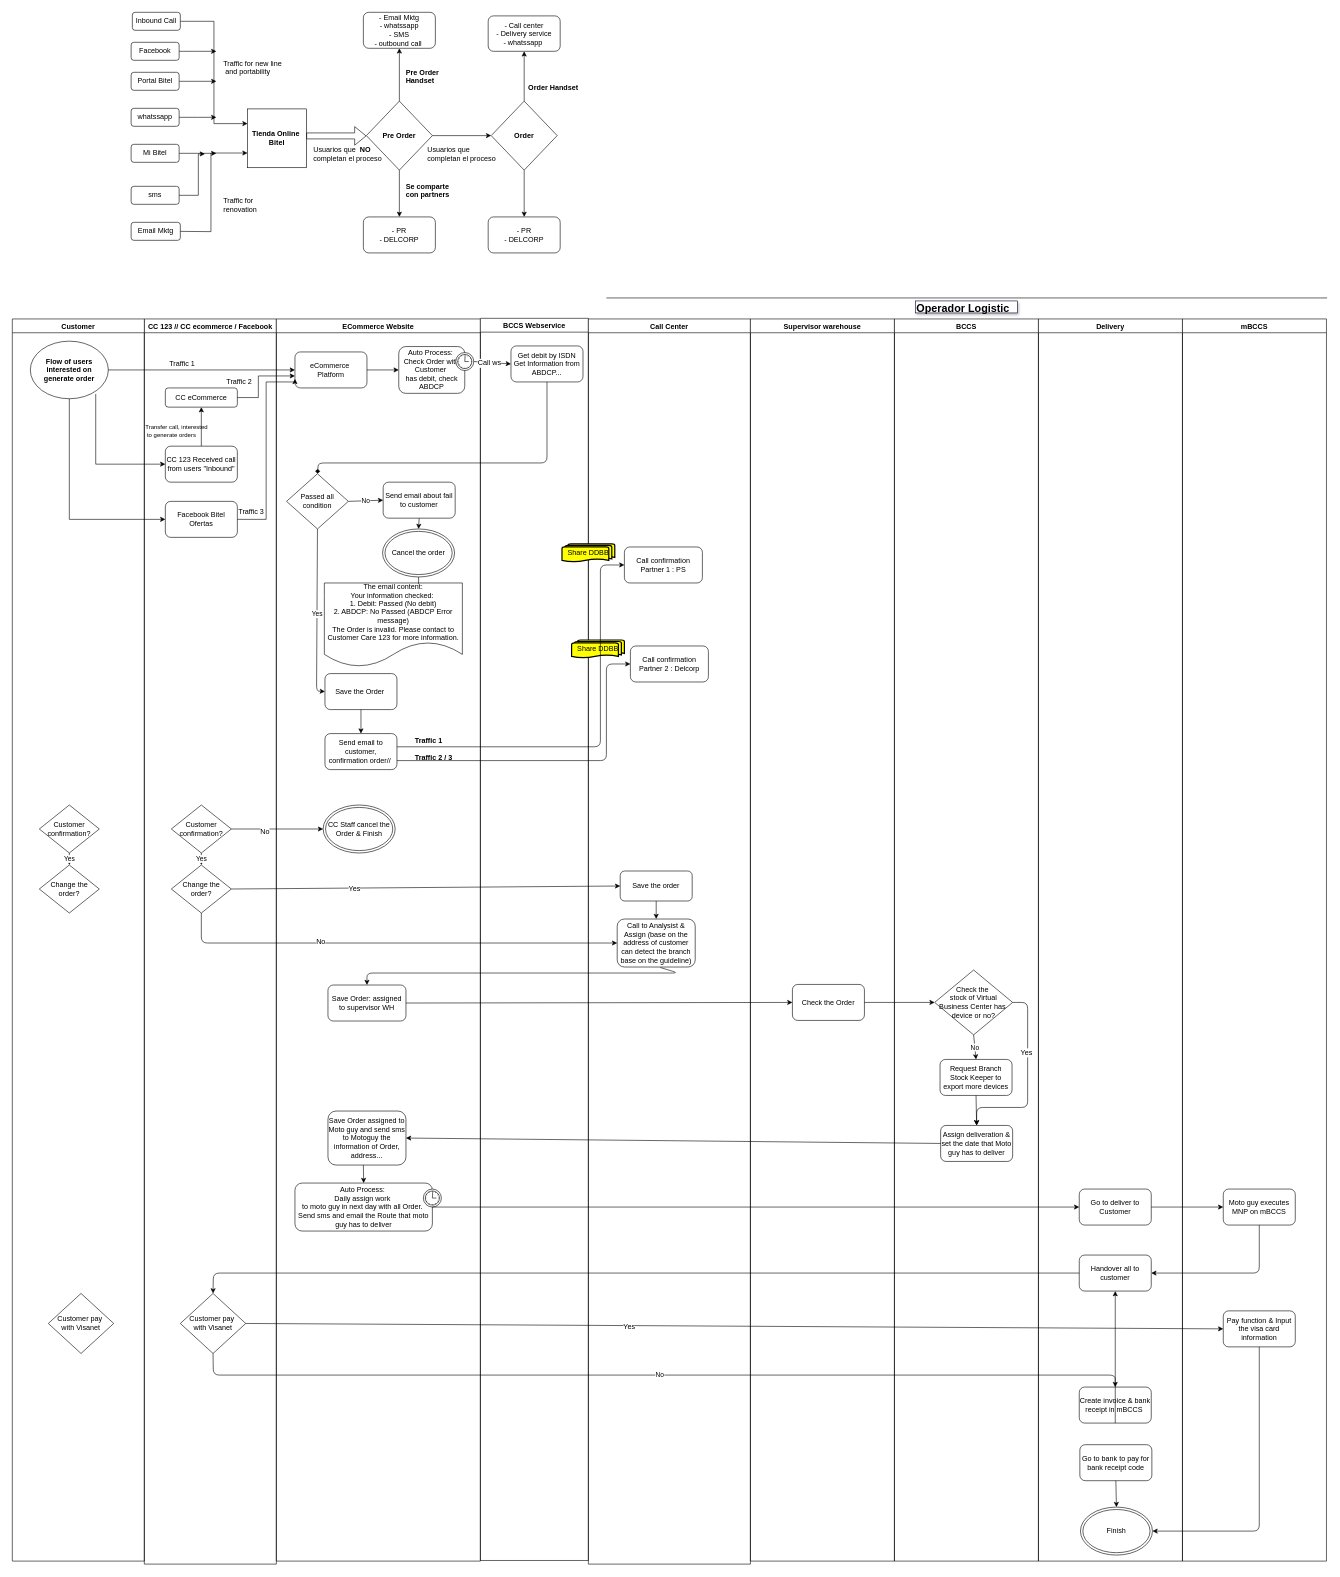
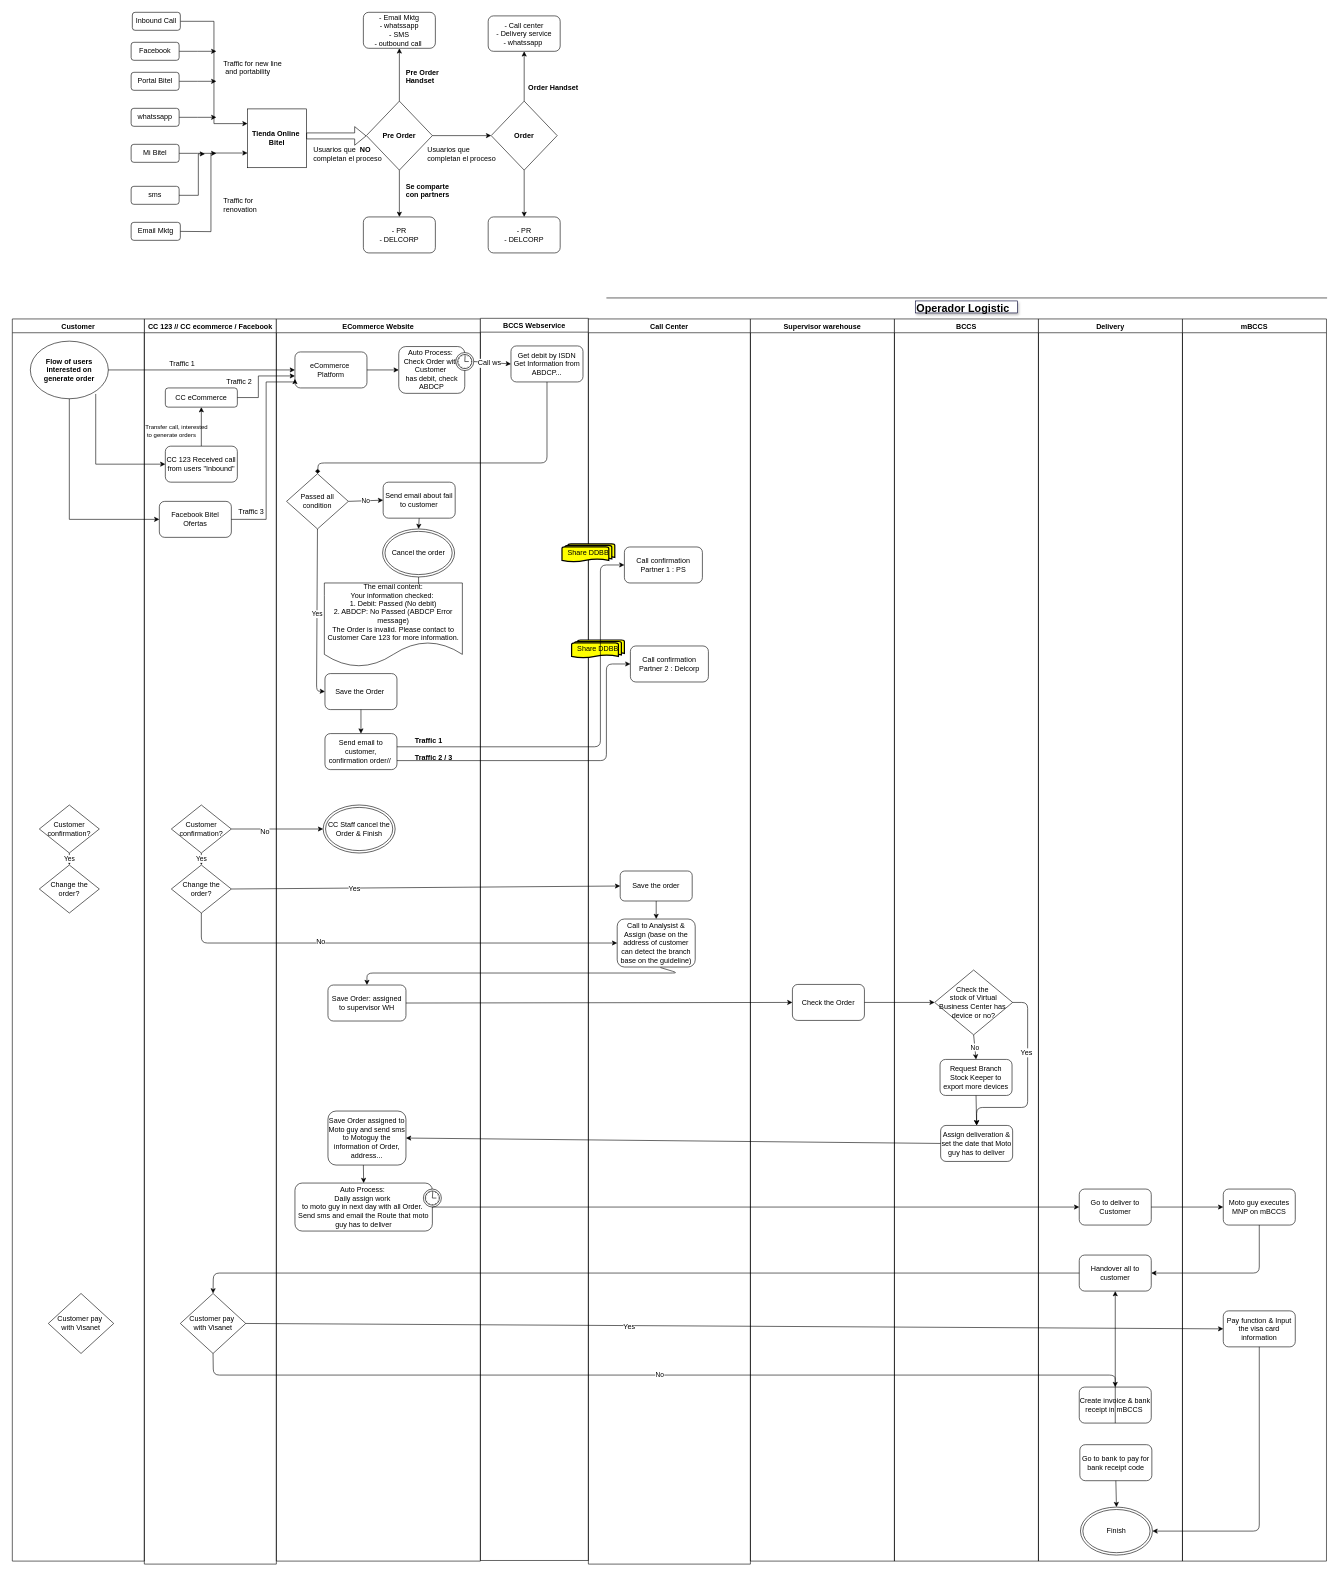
(201, 519) -> (195, 519)
